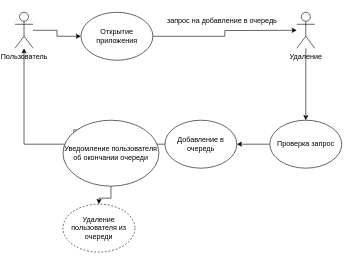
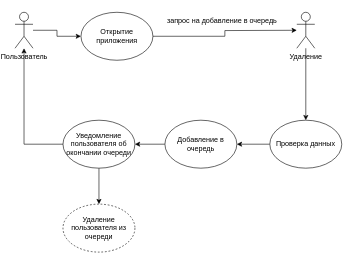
(306, 144) -> (306, 144)
(111, 153) -> (99, 144)
